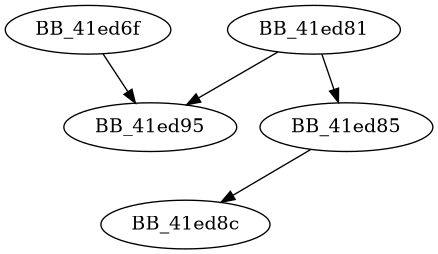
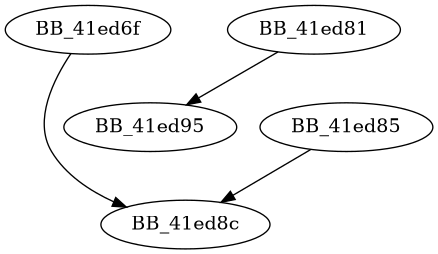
(328, 72) -> none
(115, 73) -> (47, 141)
